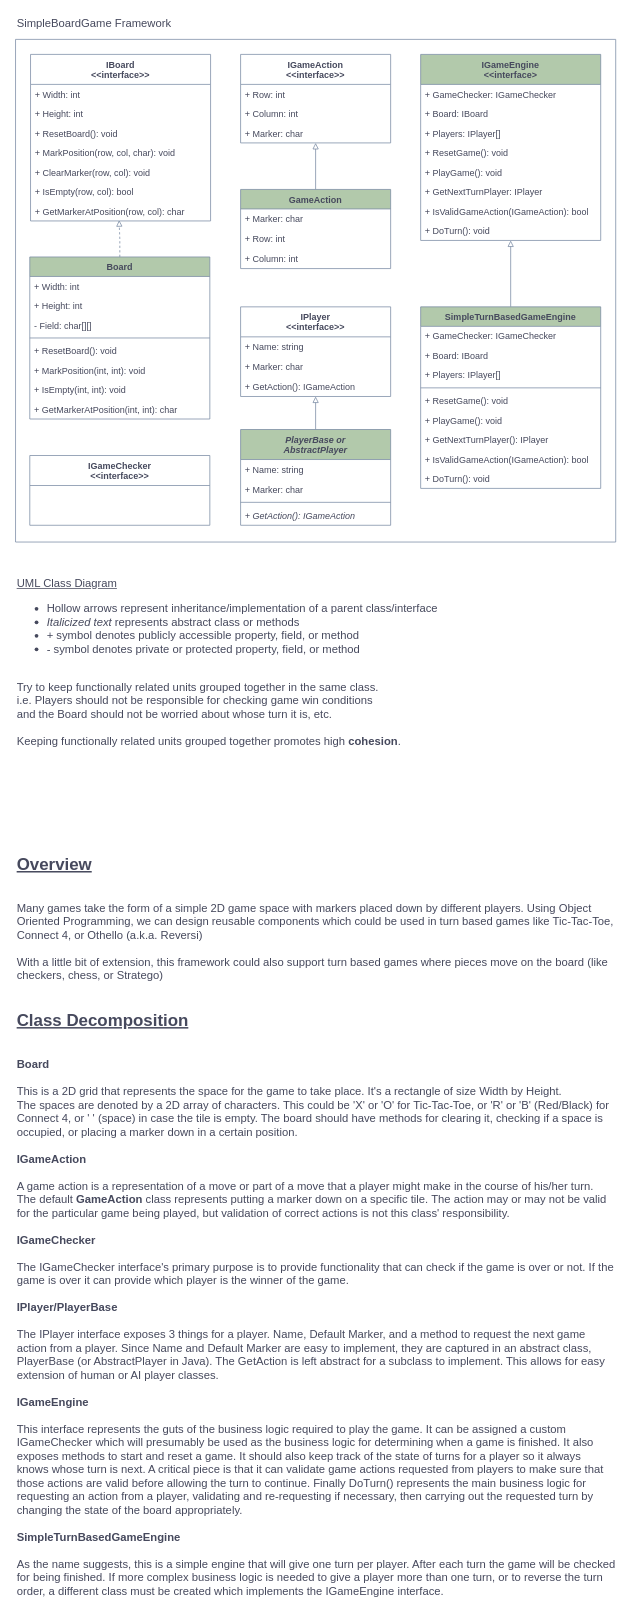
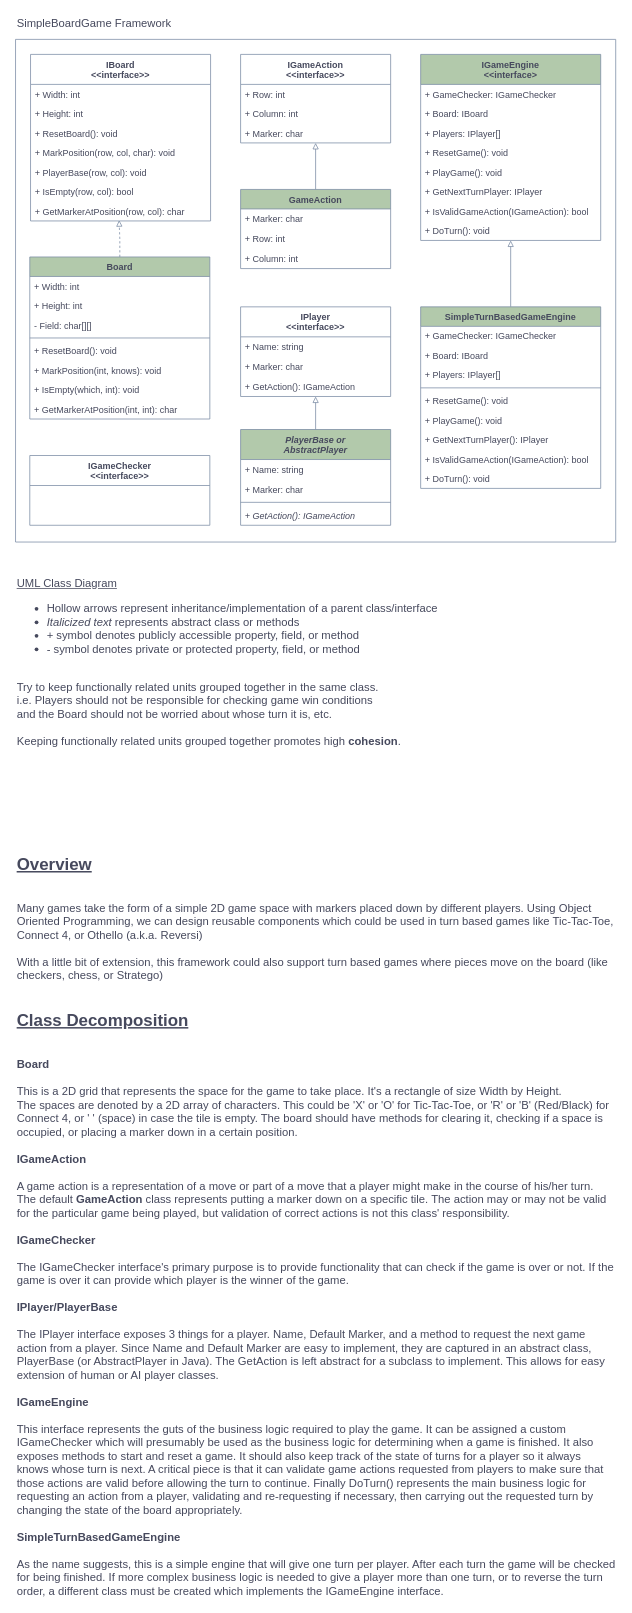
(98, 173) -> (96, 173)
(98, 371) -> (104, 371)
(87, 390) -> (92, 390)
